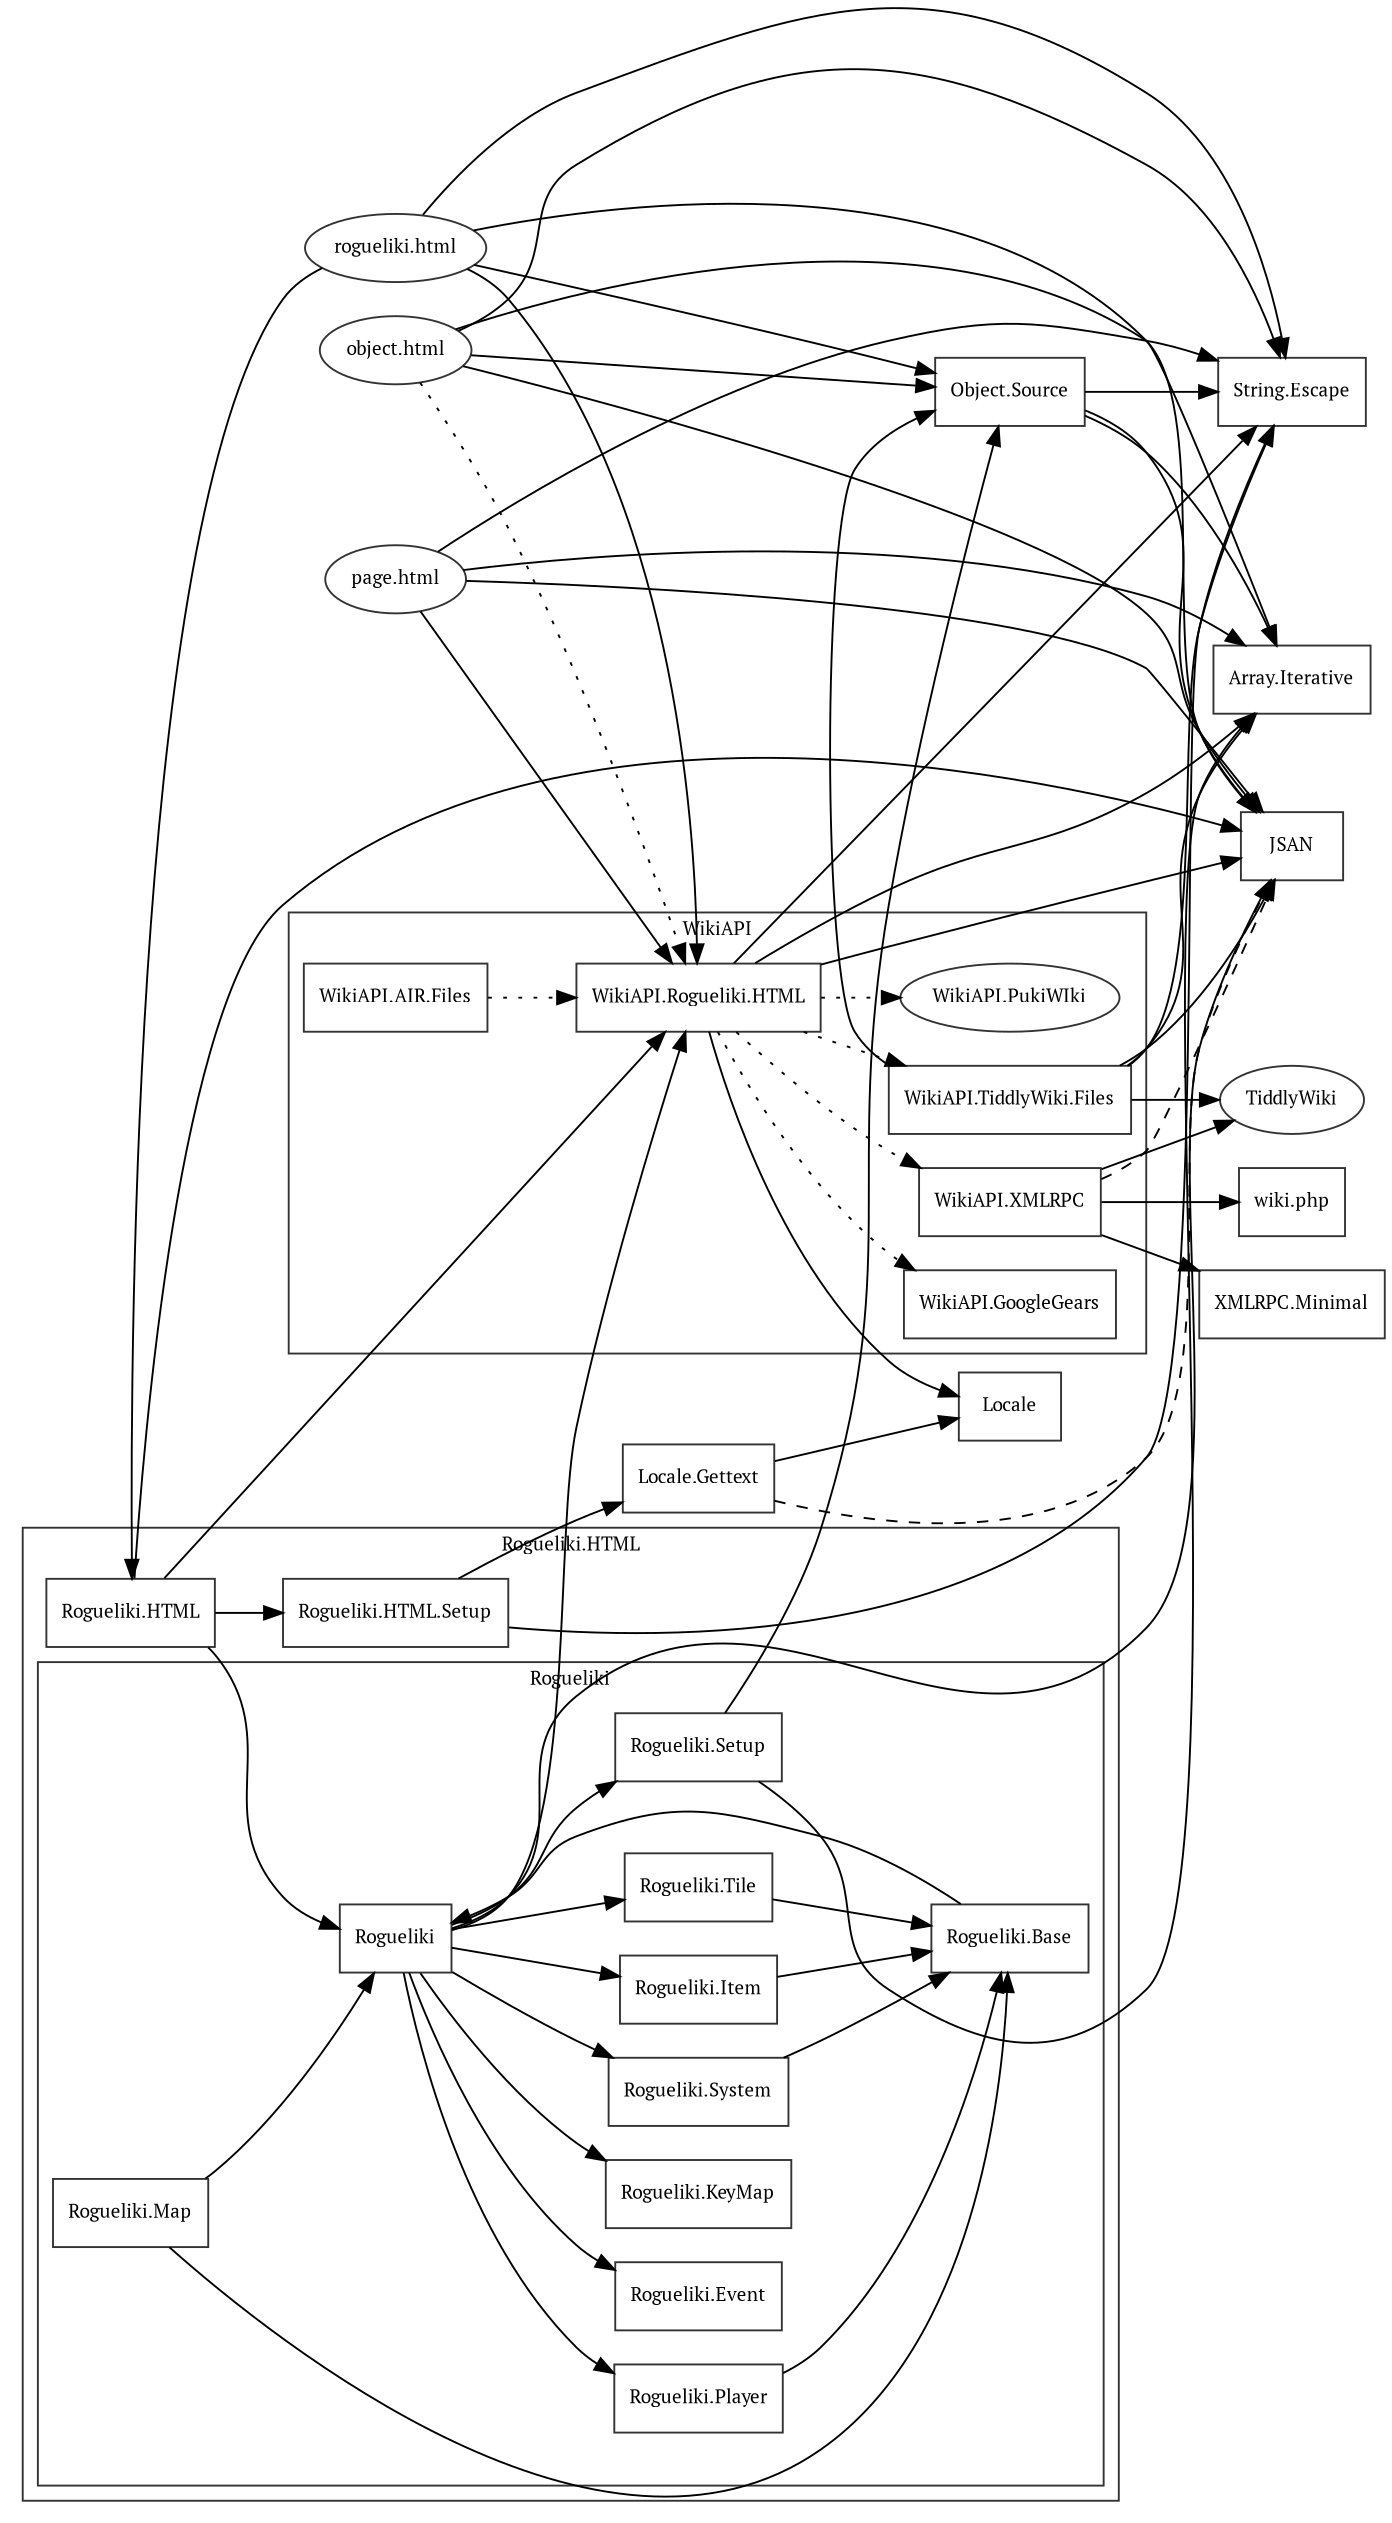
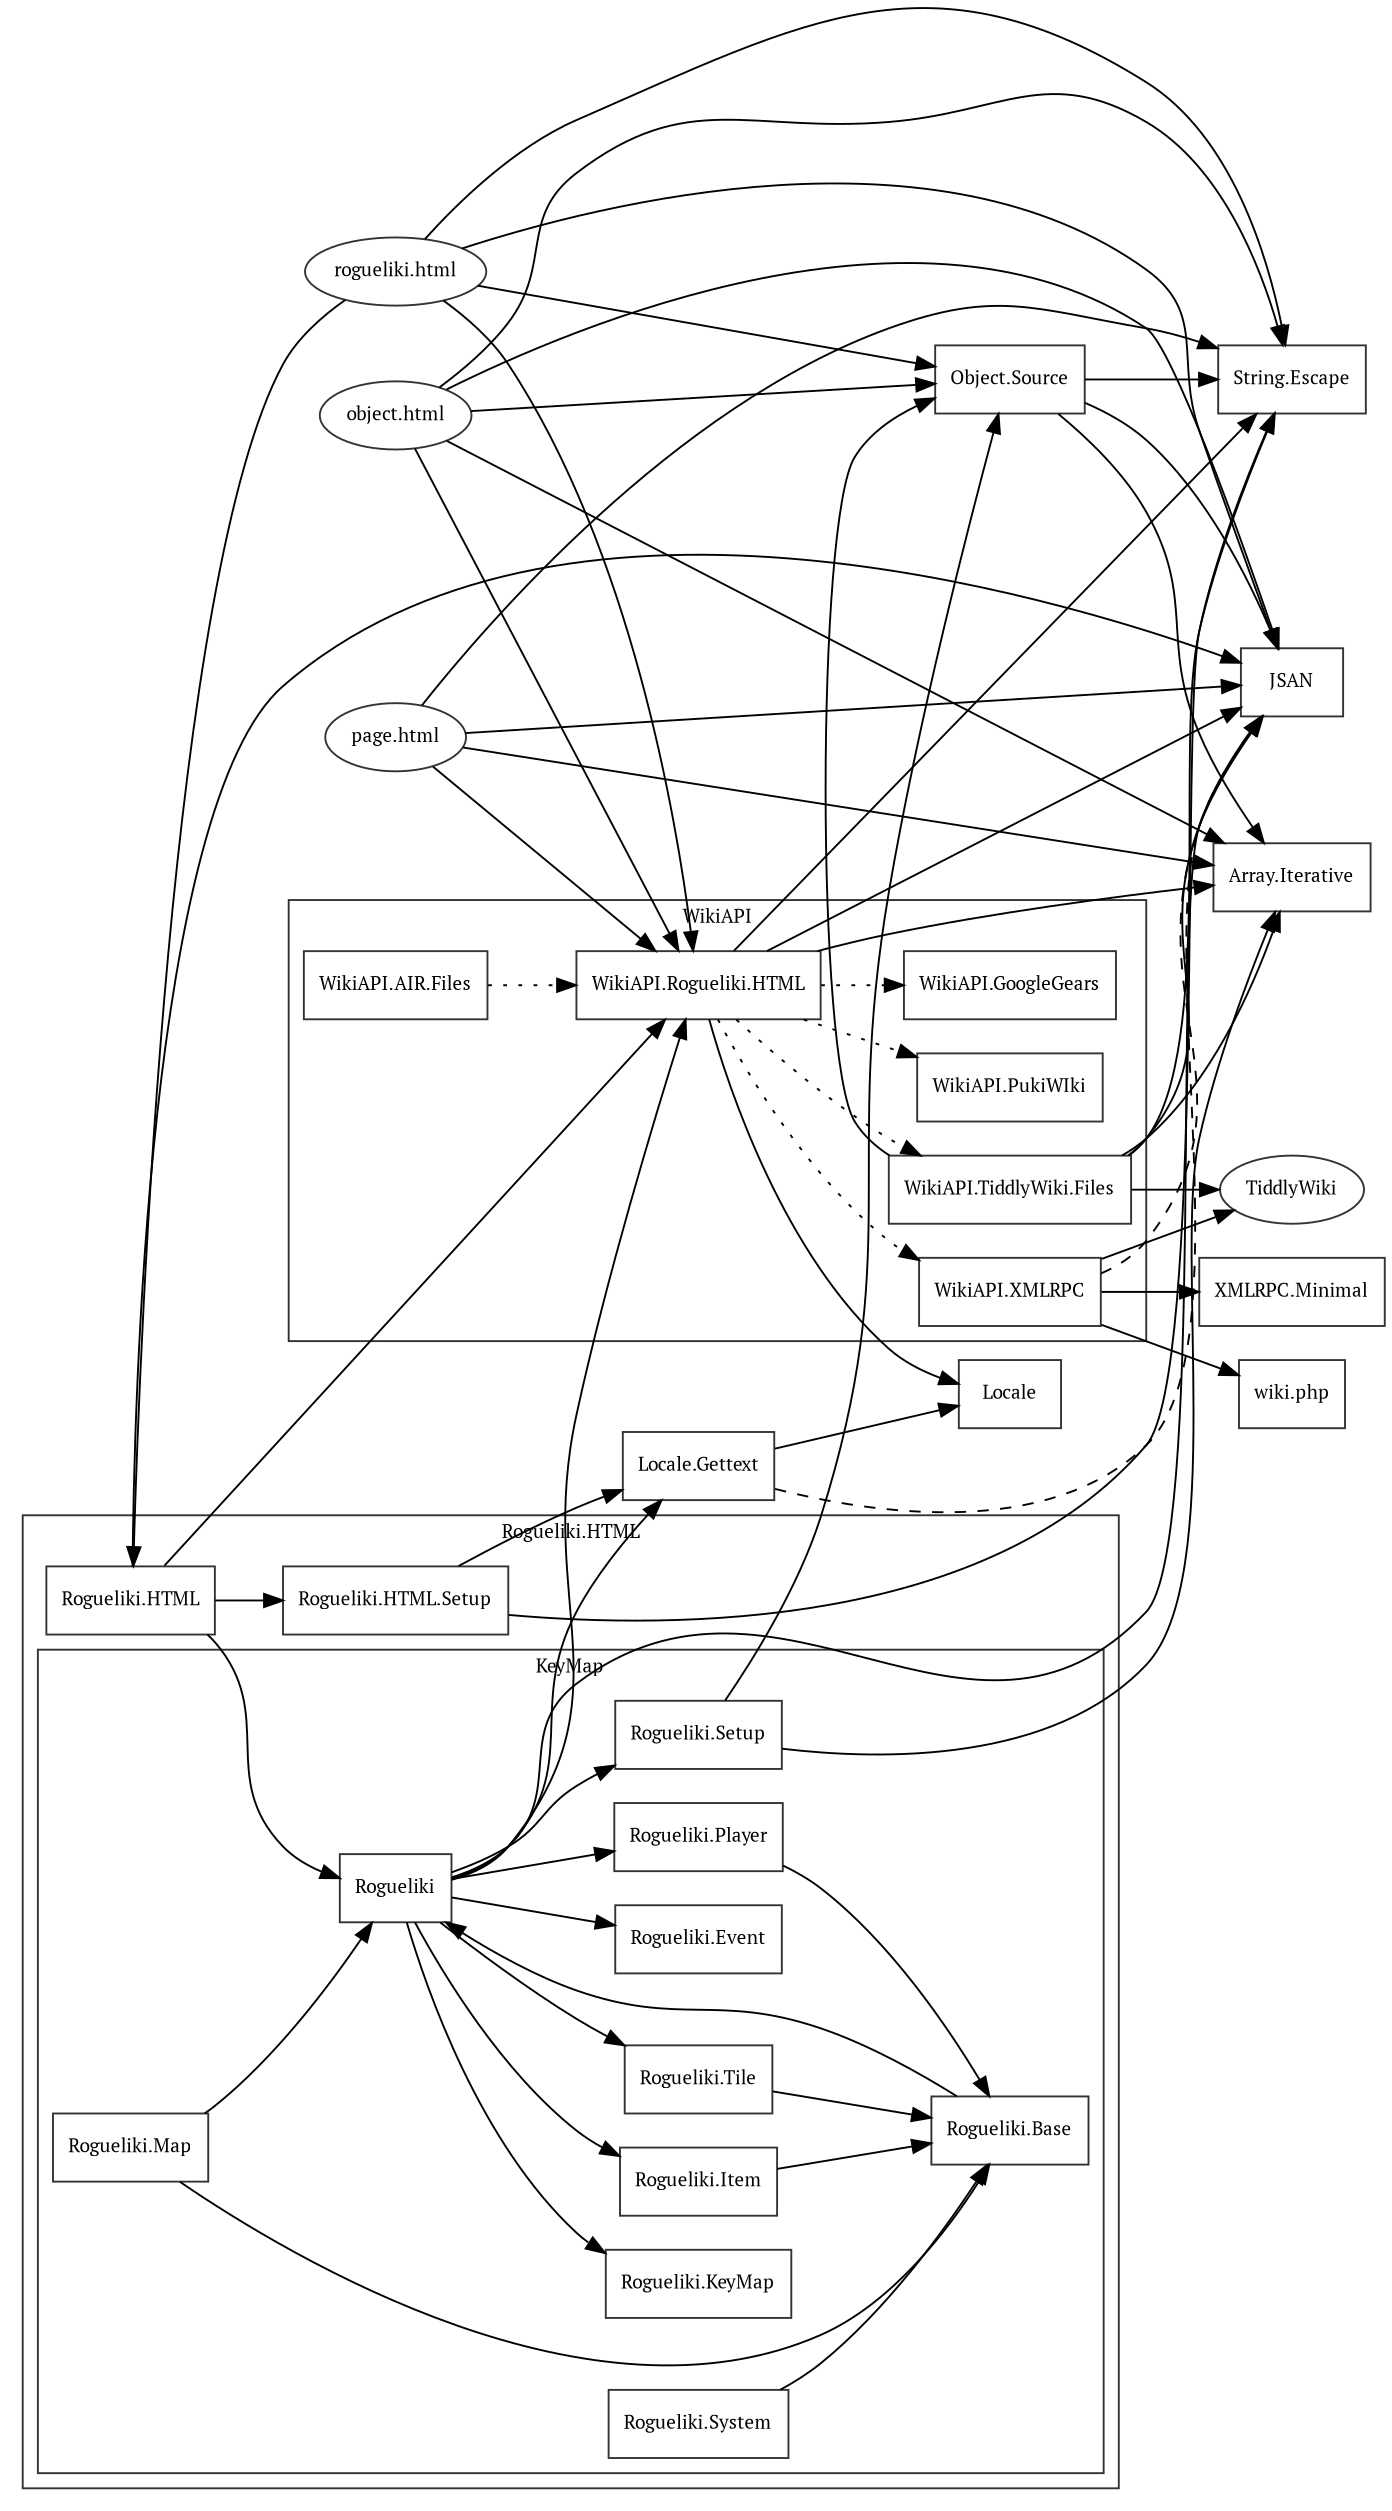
(567, 655) -> (542, 691)
(1010, 998) -> (1010, 1087)
(571, 1680) -> (571, 1668)
(523, 2012) -> (554, 1683)
